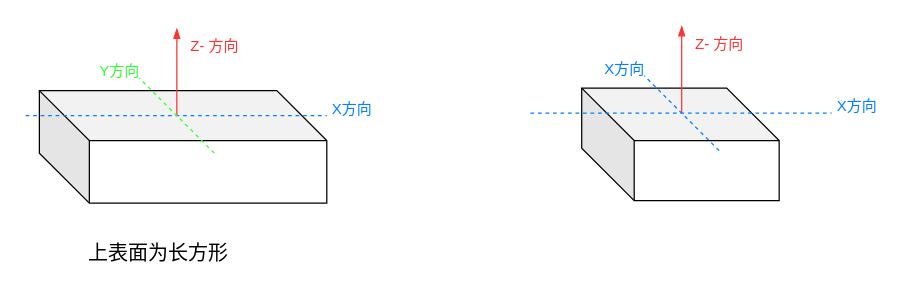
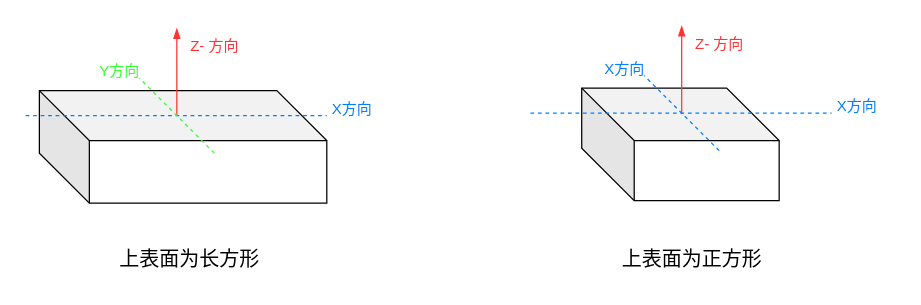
(158, 253) -> (189, 259)
none -> (692, 259)
